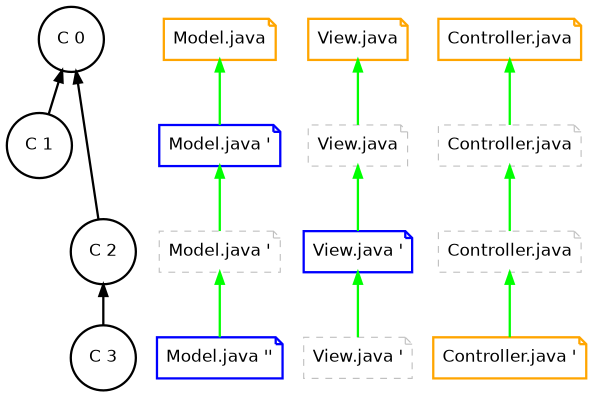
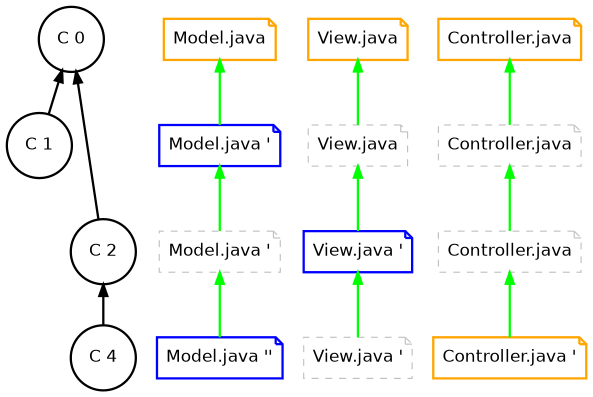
(103, 358) -> (103, 358)
